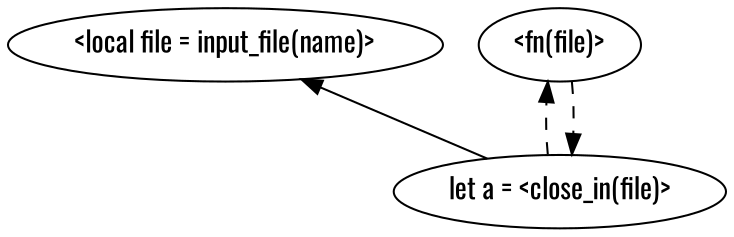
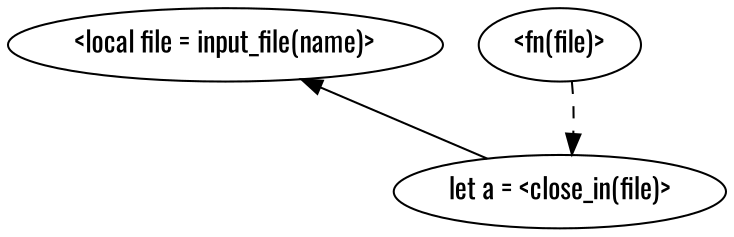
(546, 128) -> none
